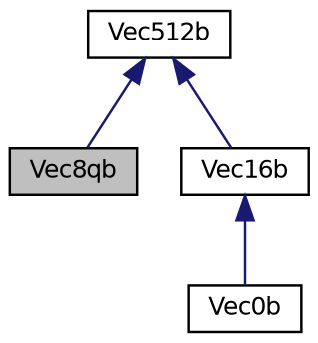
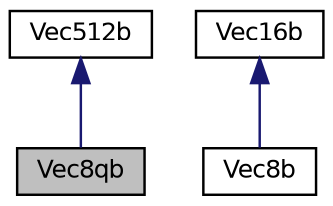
(209, 114) -> none
(245, 309) -> (260, 172)
